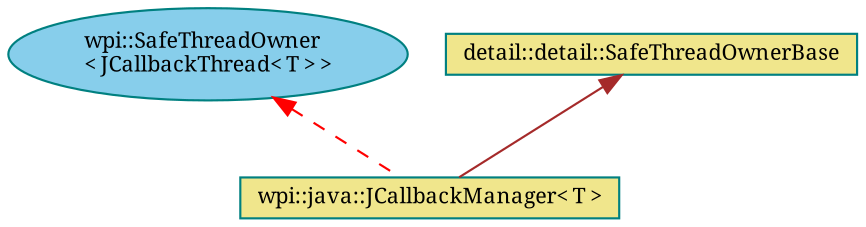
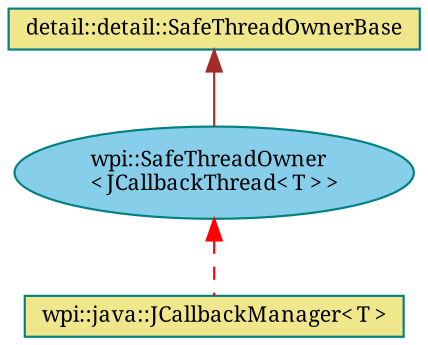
(531, 132) -> (214, 99)
